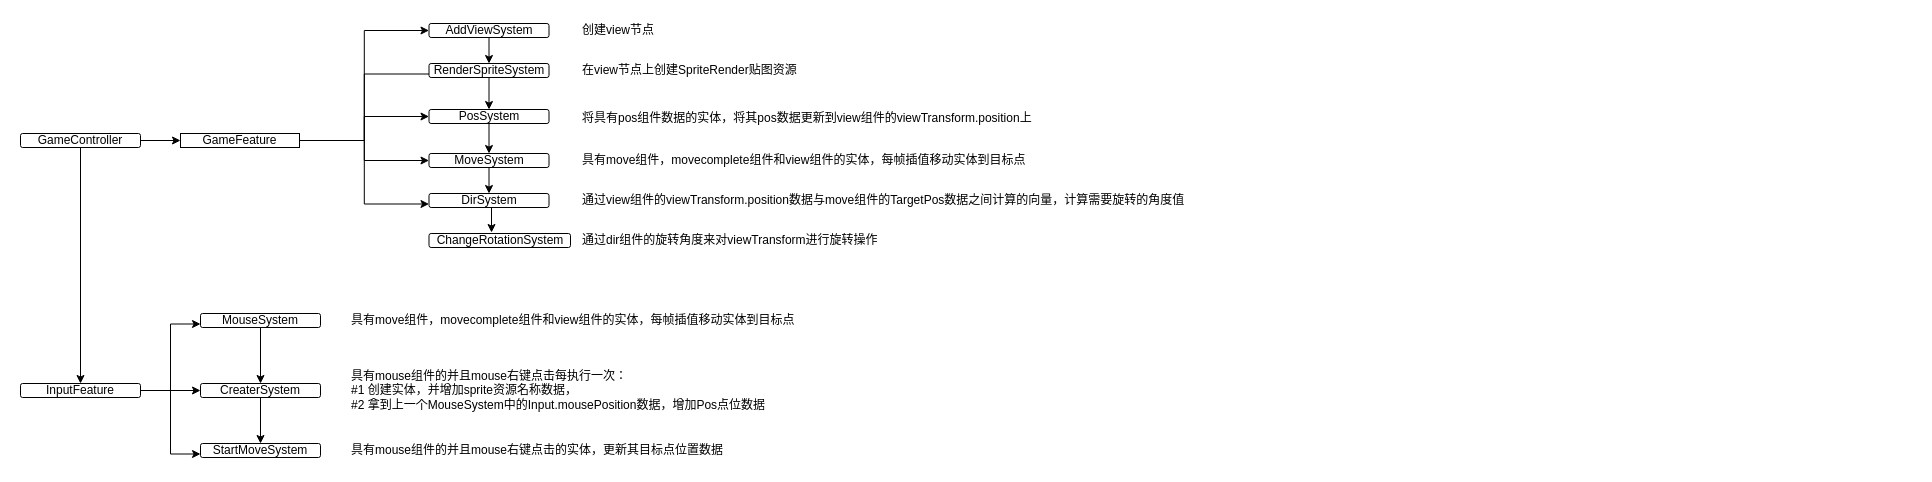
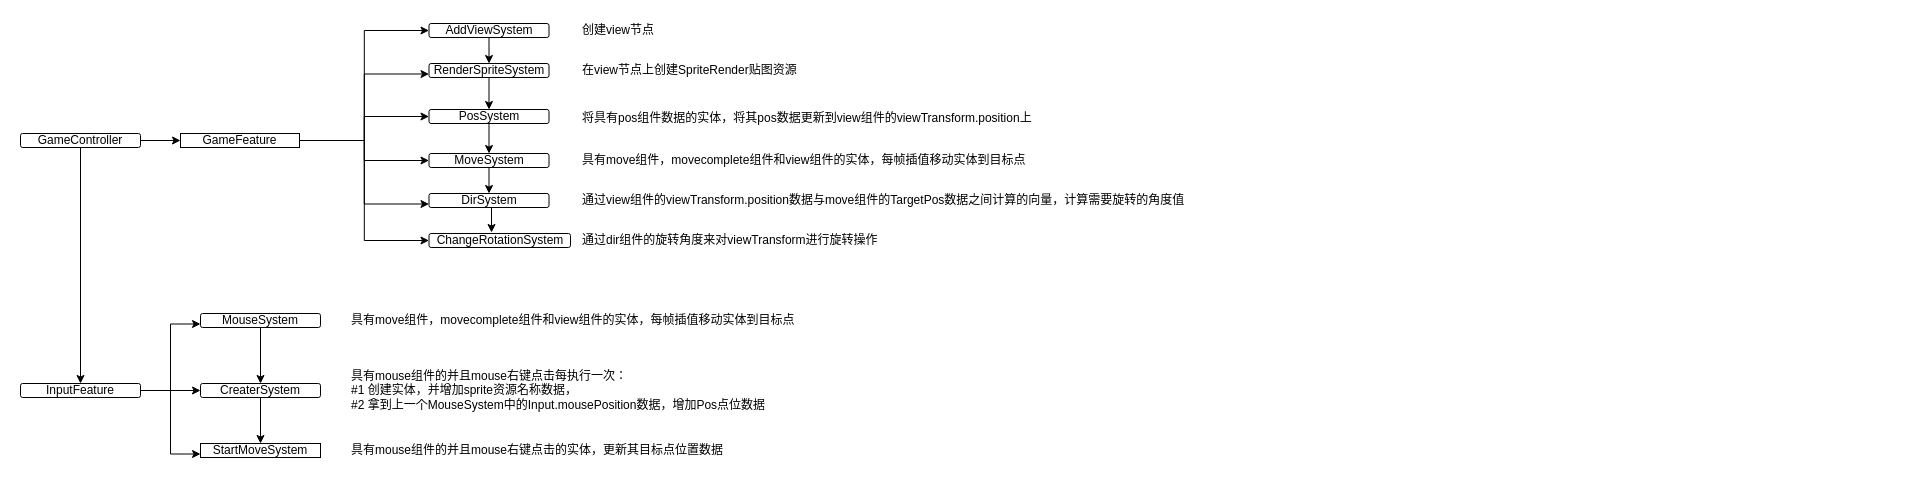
(423, 74) -> (421, 74)
none -> (375, 241)
(261, 451) -> (261, 451)
